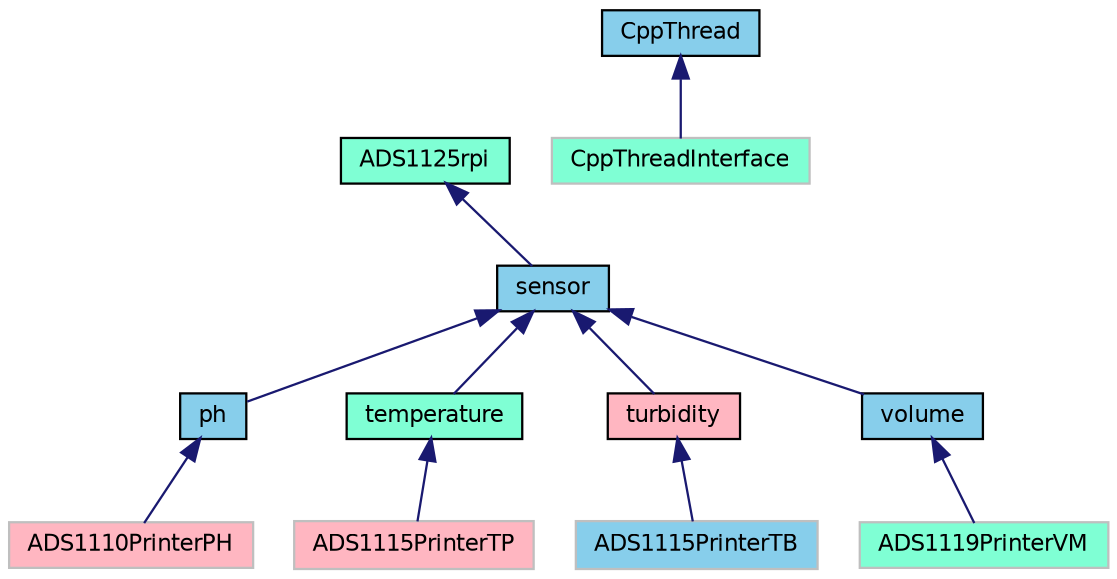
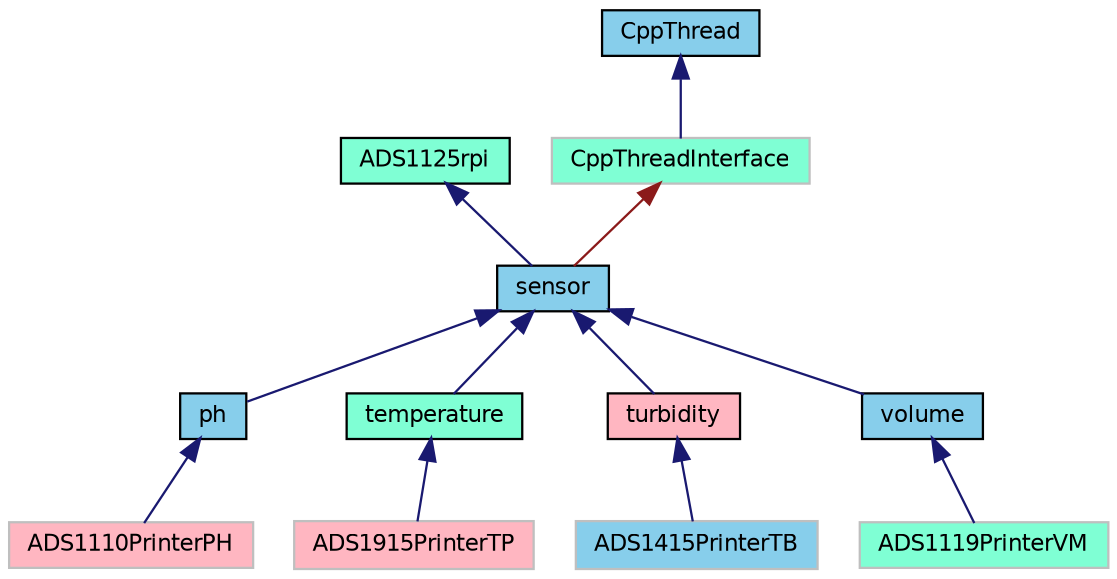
none -> (609, 233)
(414, 545) -> (414, 545)
(697, 545) -> (697, 545)
